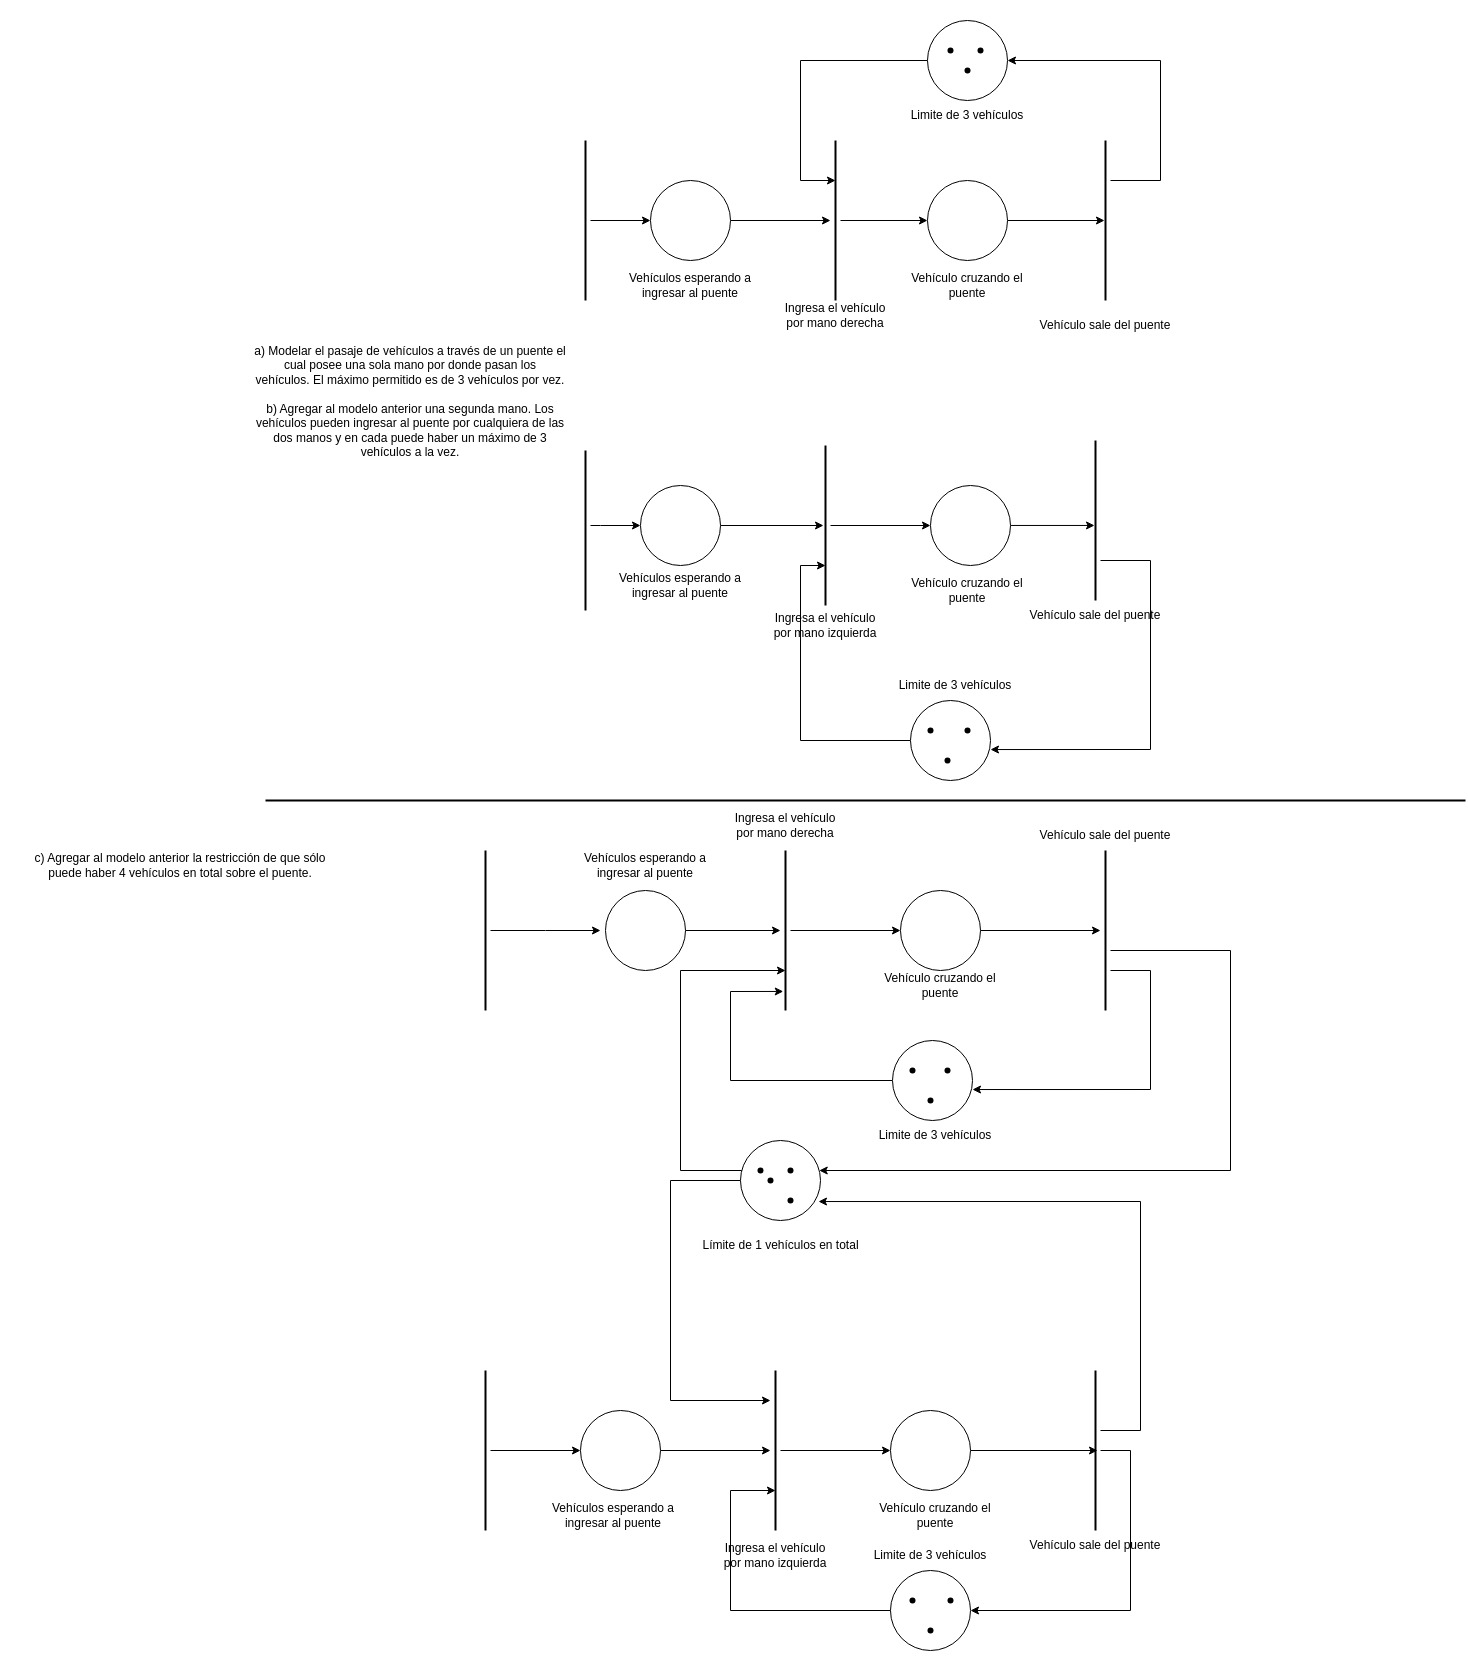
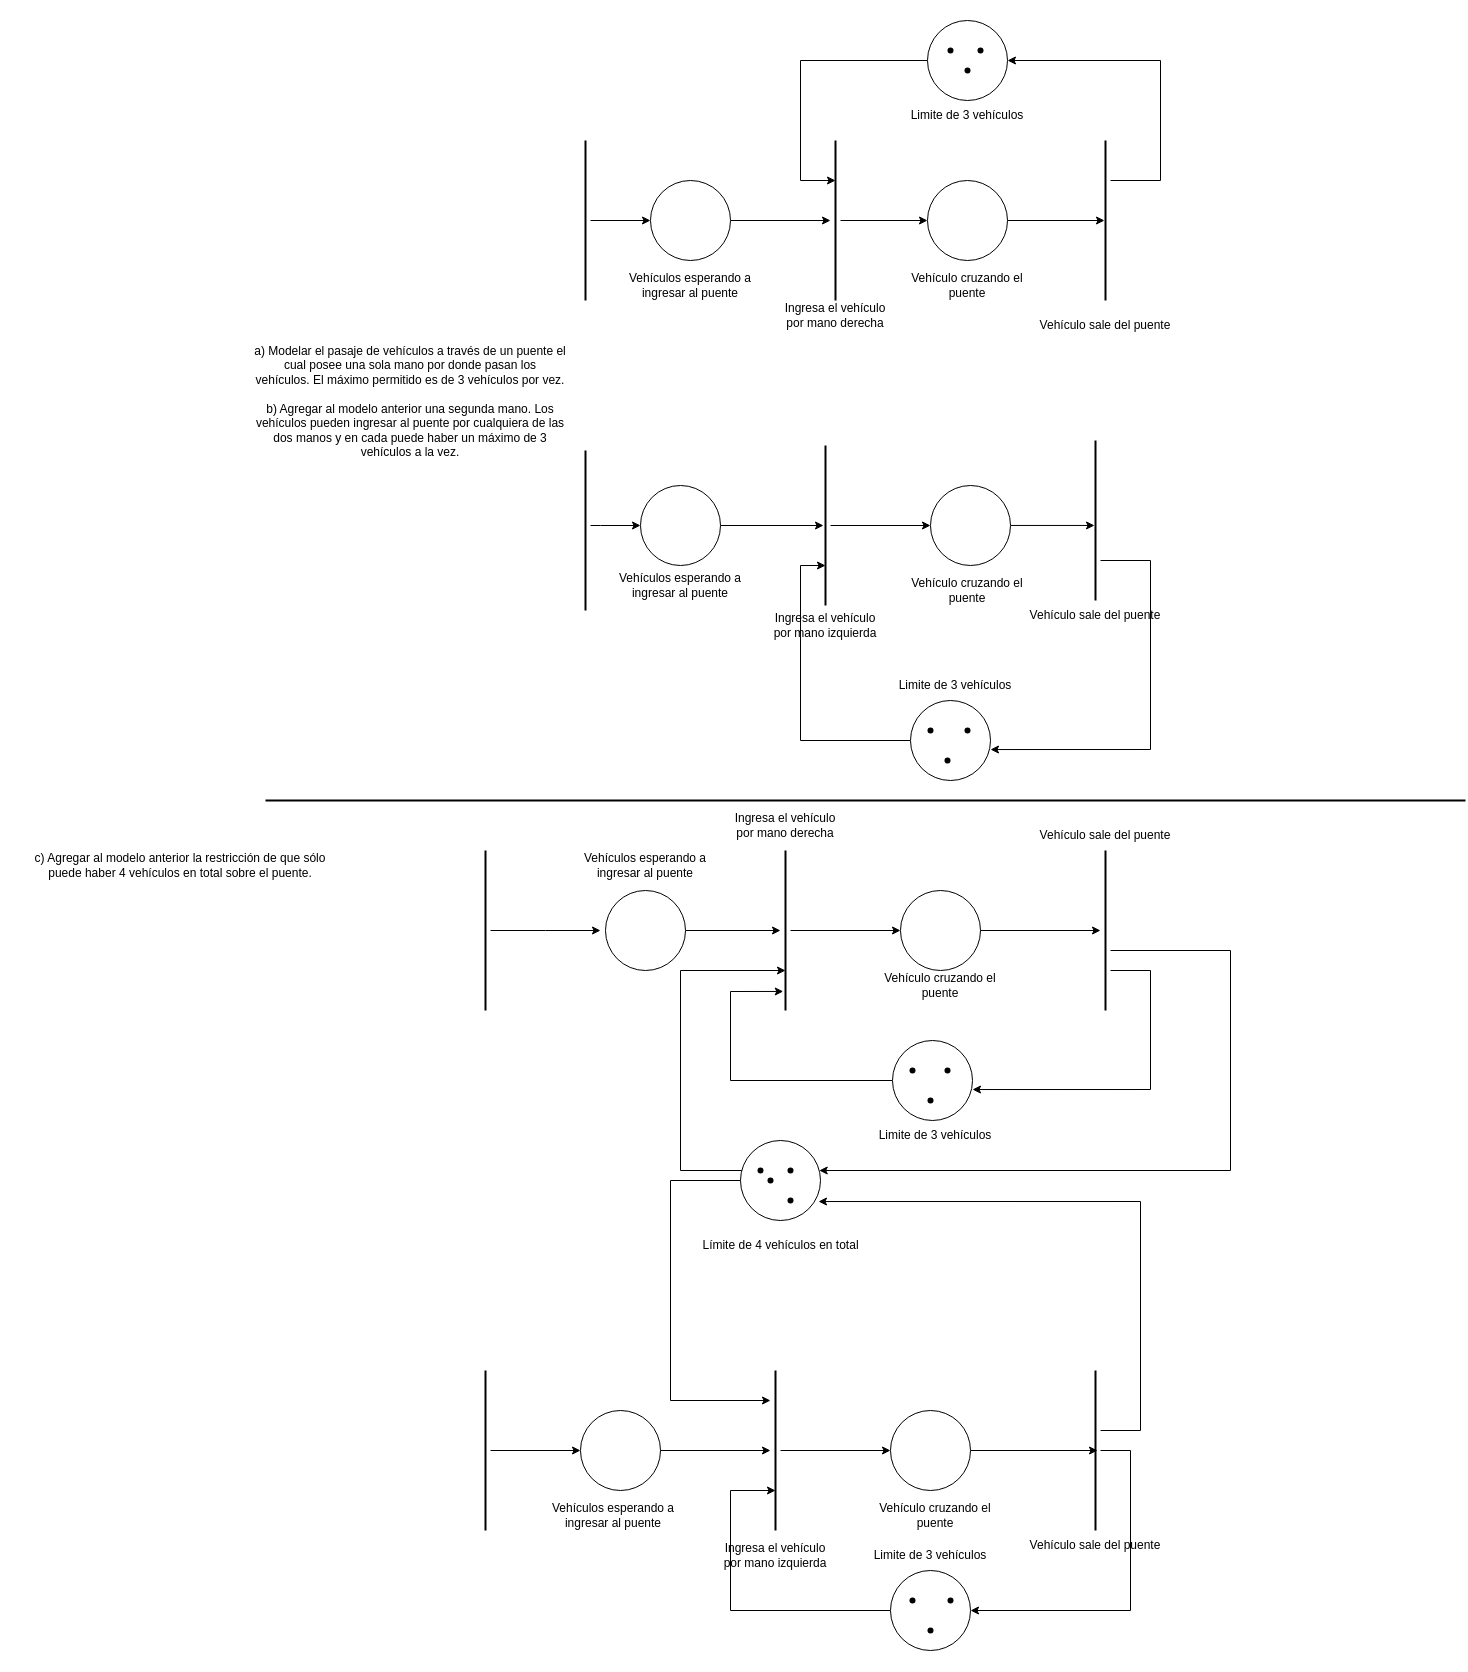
(781, 1246) -> (781, 1246)
